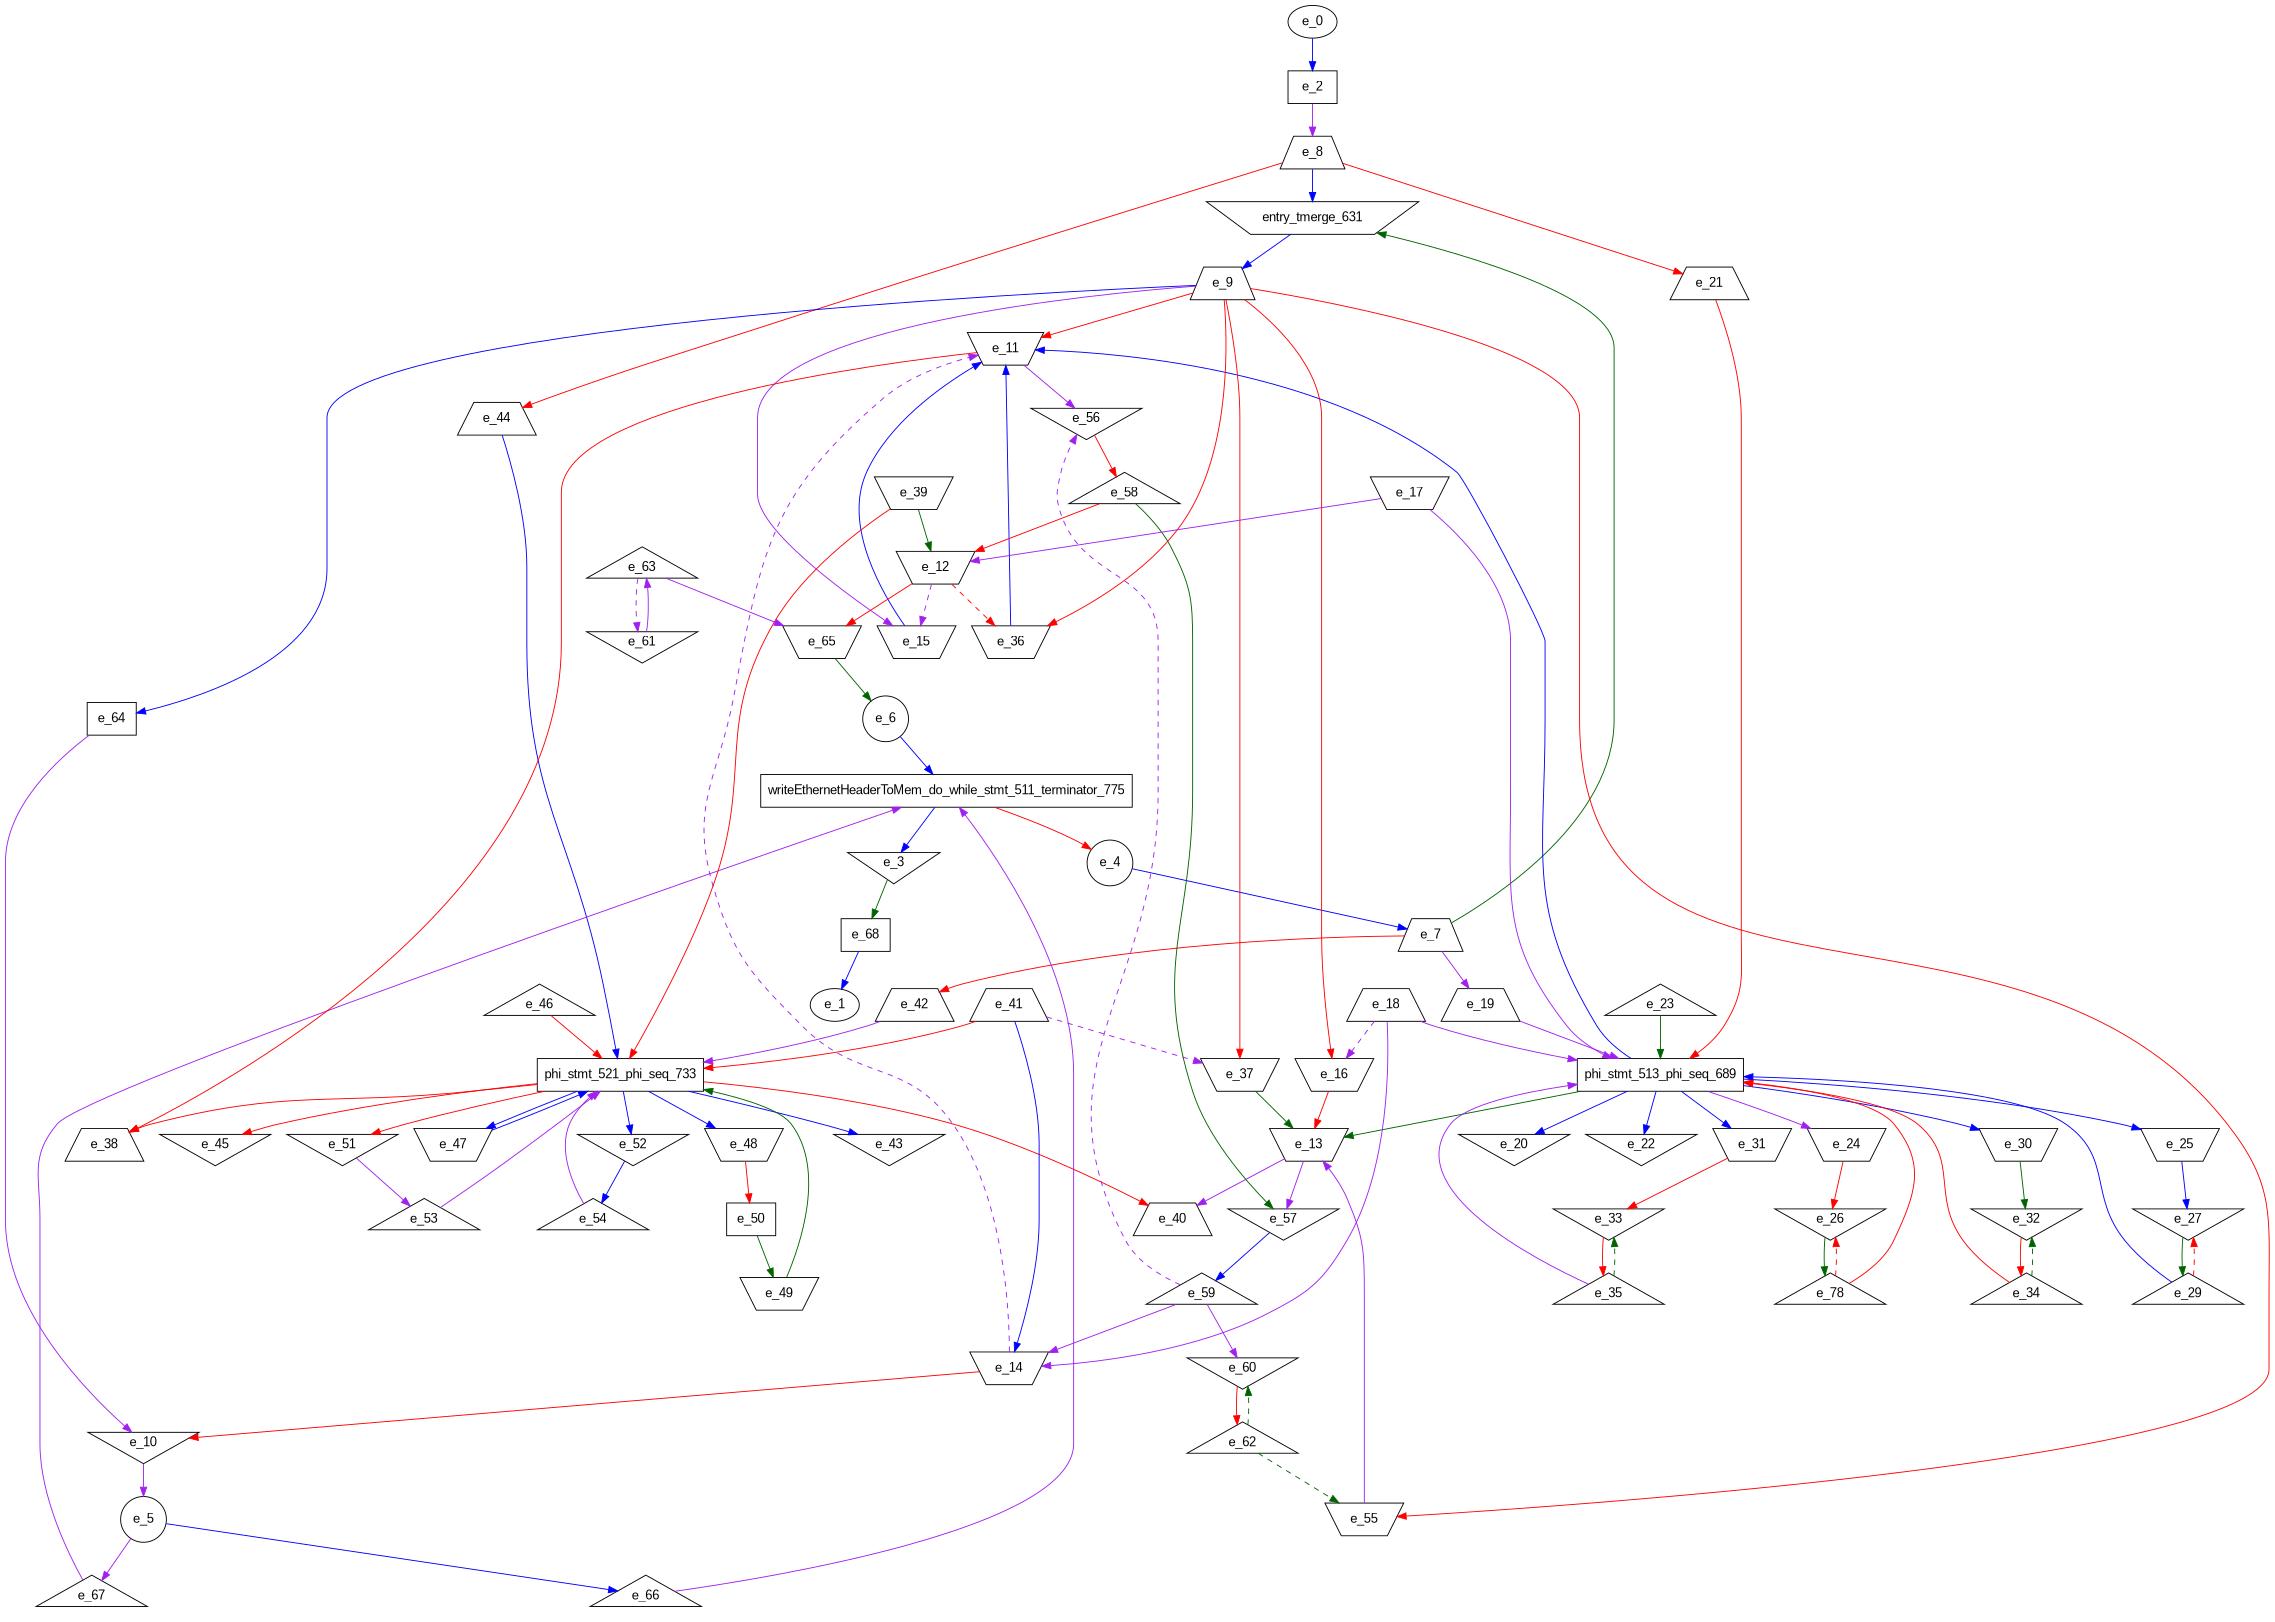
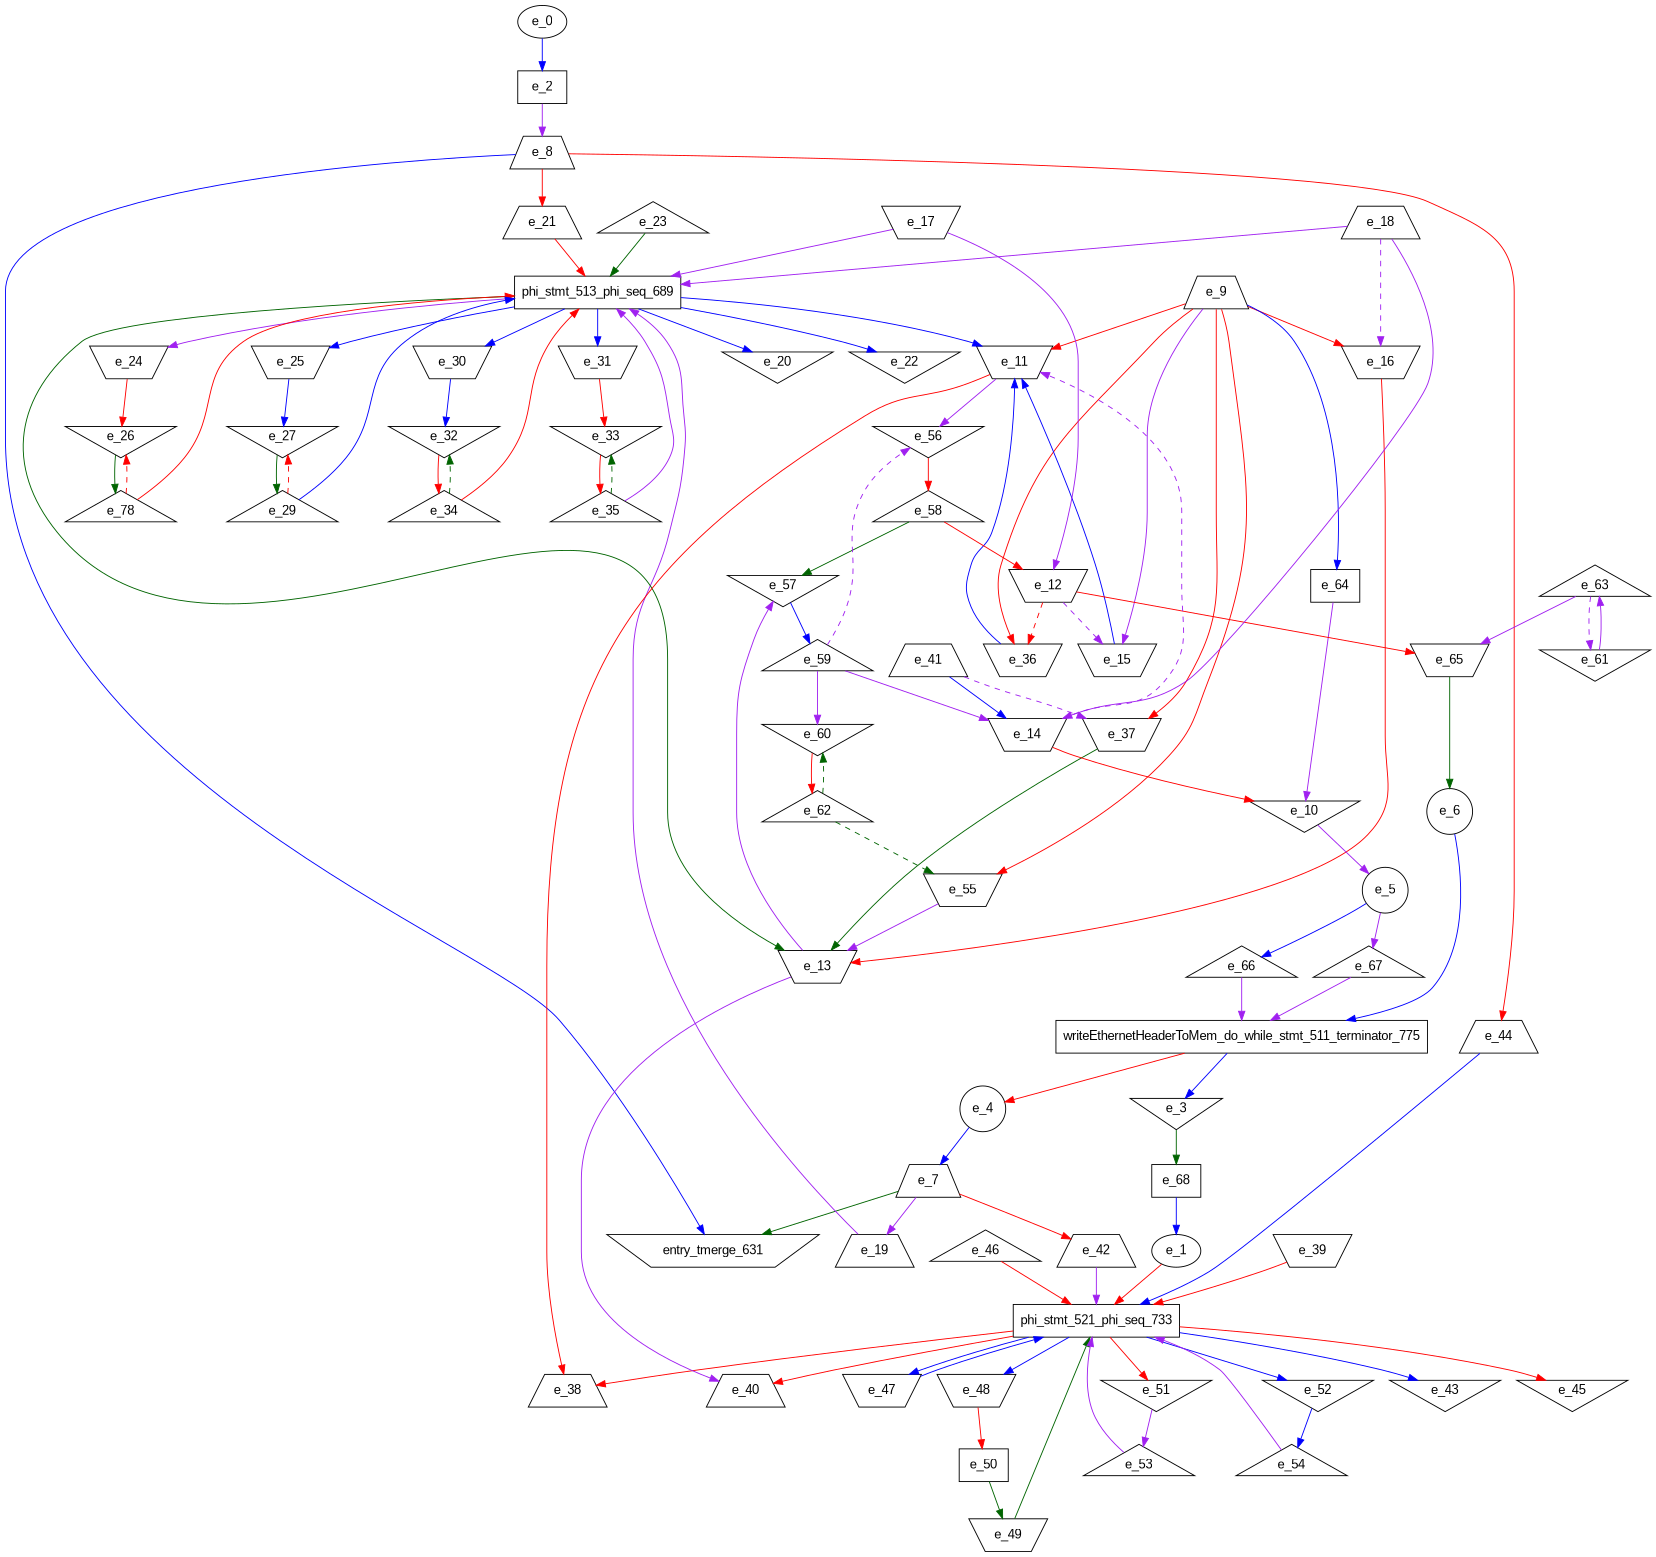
(1270, 249) -> none
(923, 526) -> none
(845, 1051) -> (1142, 1281)
(2022, 1180) -> (448, 398)
